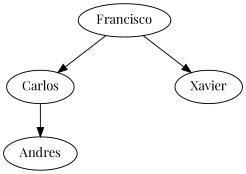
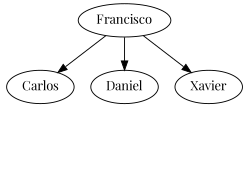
none -> (125, 87)
(40, 154) -> none
